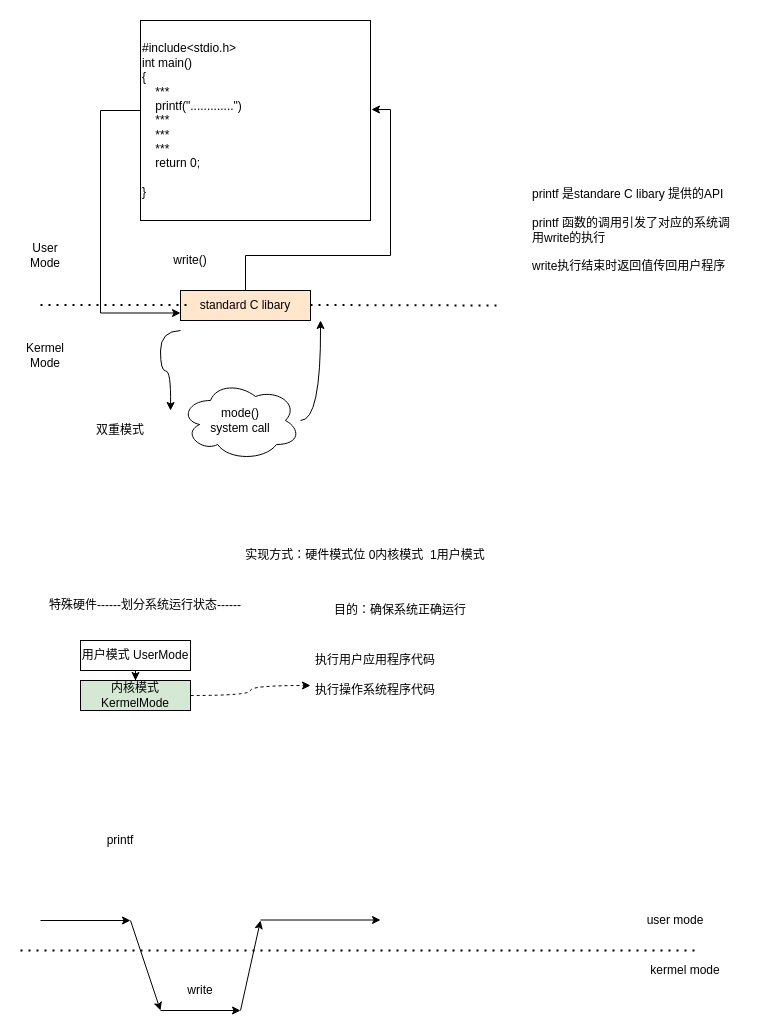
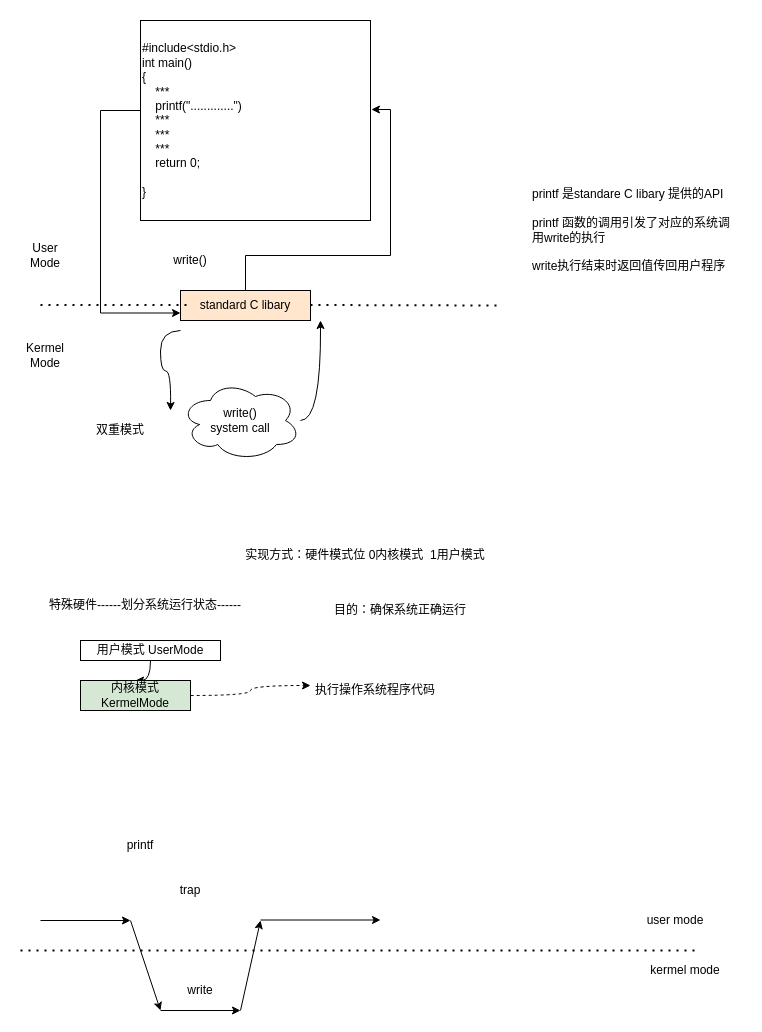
(241, 421) -> (241, 421)
(136, 656) -> (151, 651)
(376, 661) -> none
(121, 841) -> (141, 846)
none -> (191, 891)
